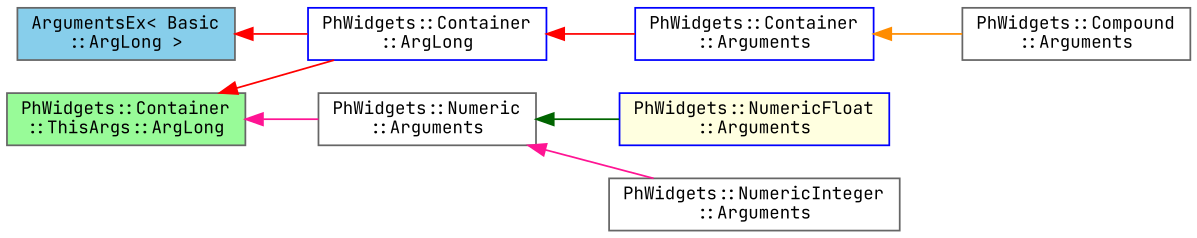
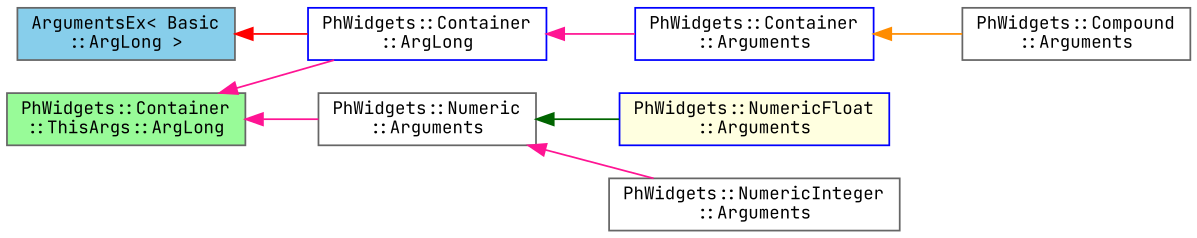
(600, 34) -> (600, 34)
(285, 74) -> (285, 74)
